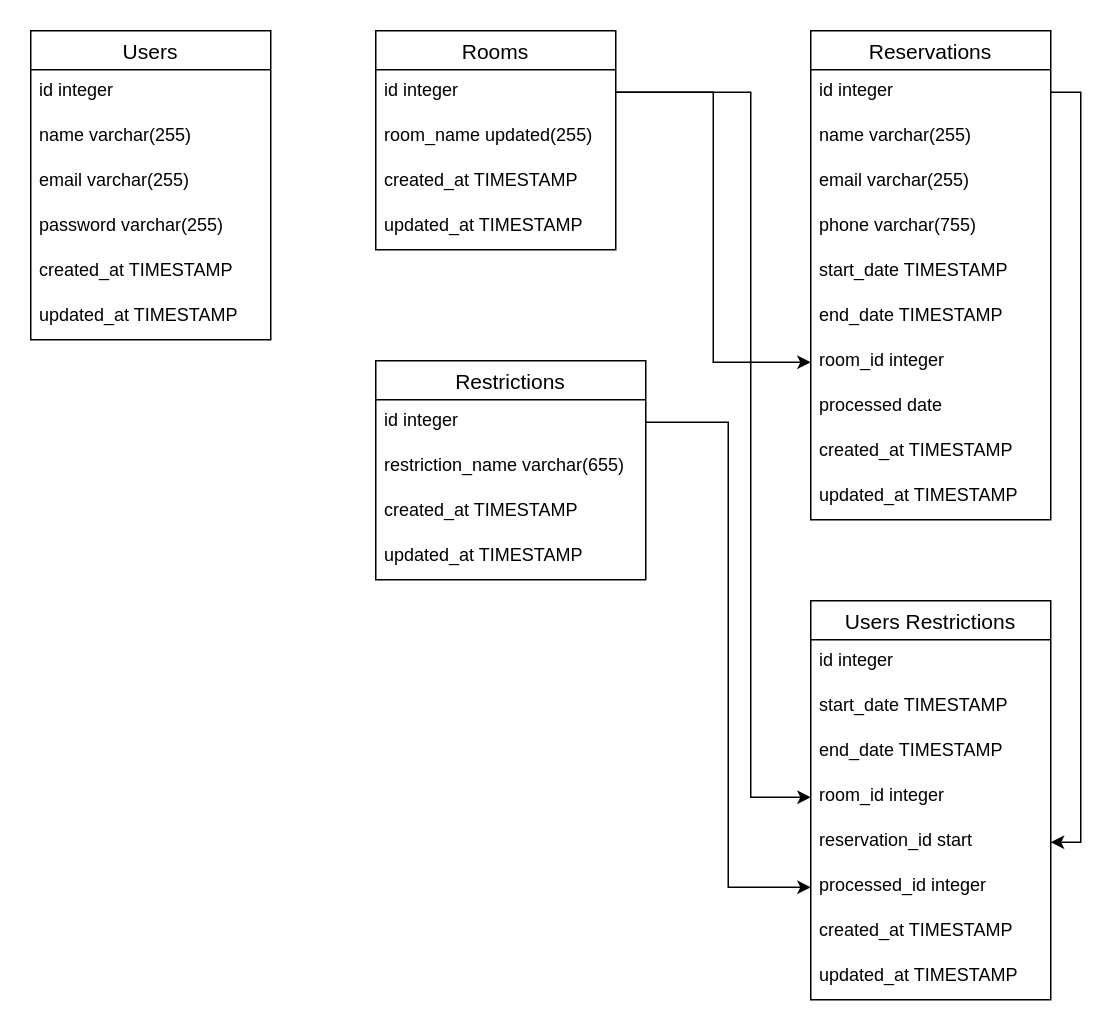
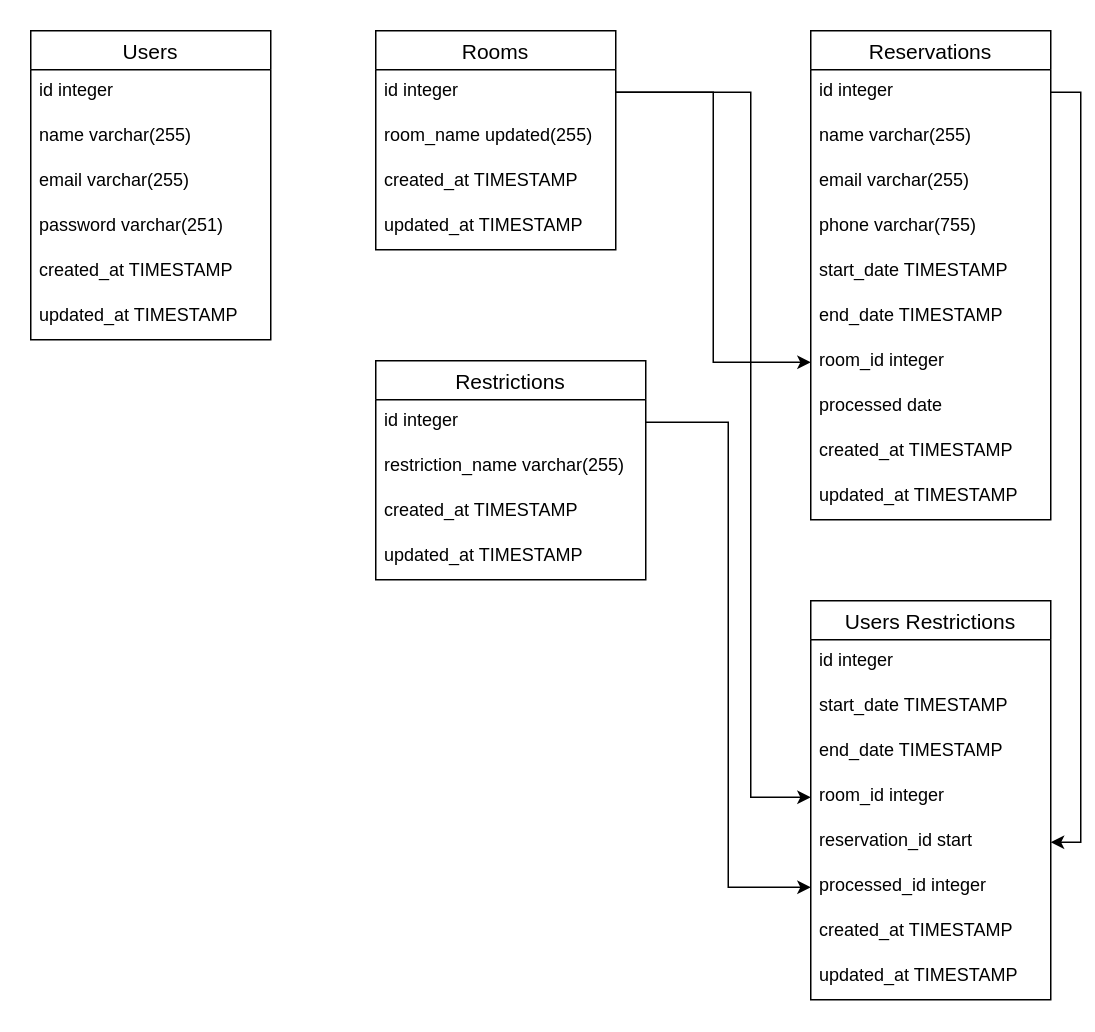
(143, 225) -> (143, 225)
(523, 465) -> (523, 465)
